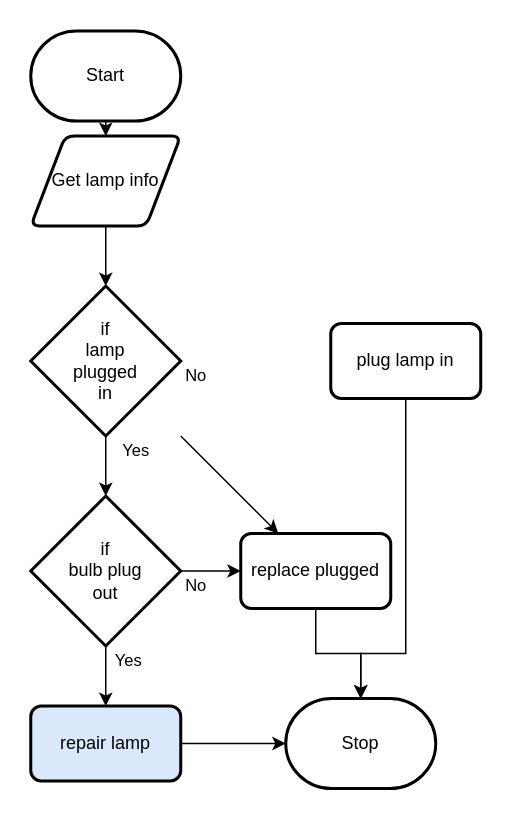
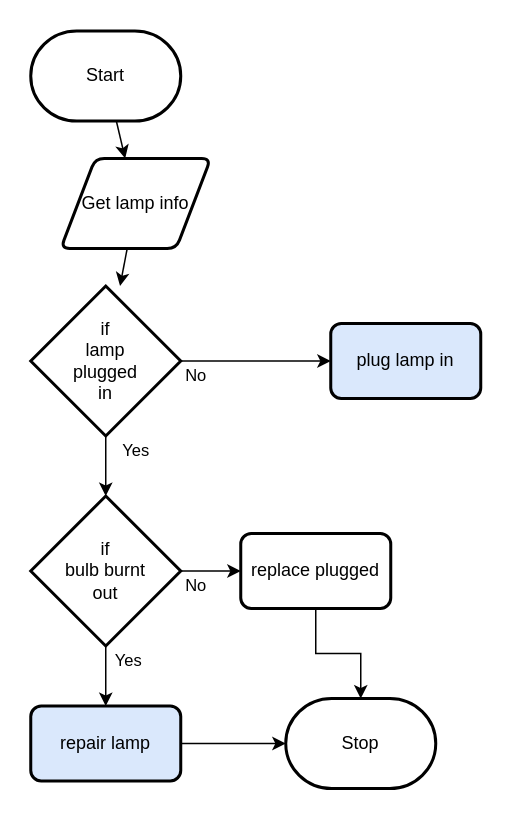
(106, 181) -> (136, 203)
(406, 361) -> (406, 361)
(226, 481) -> (251, 361)
(406, 547) -> none
(106, 571) -> (106, 571)
